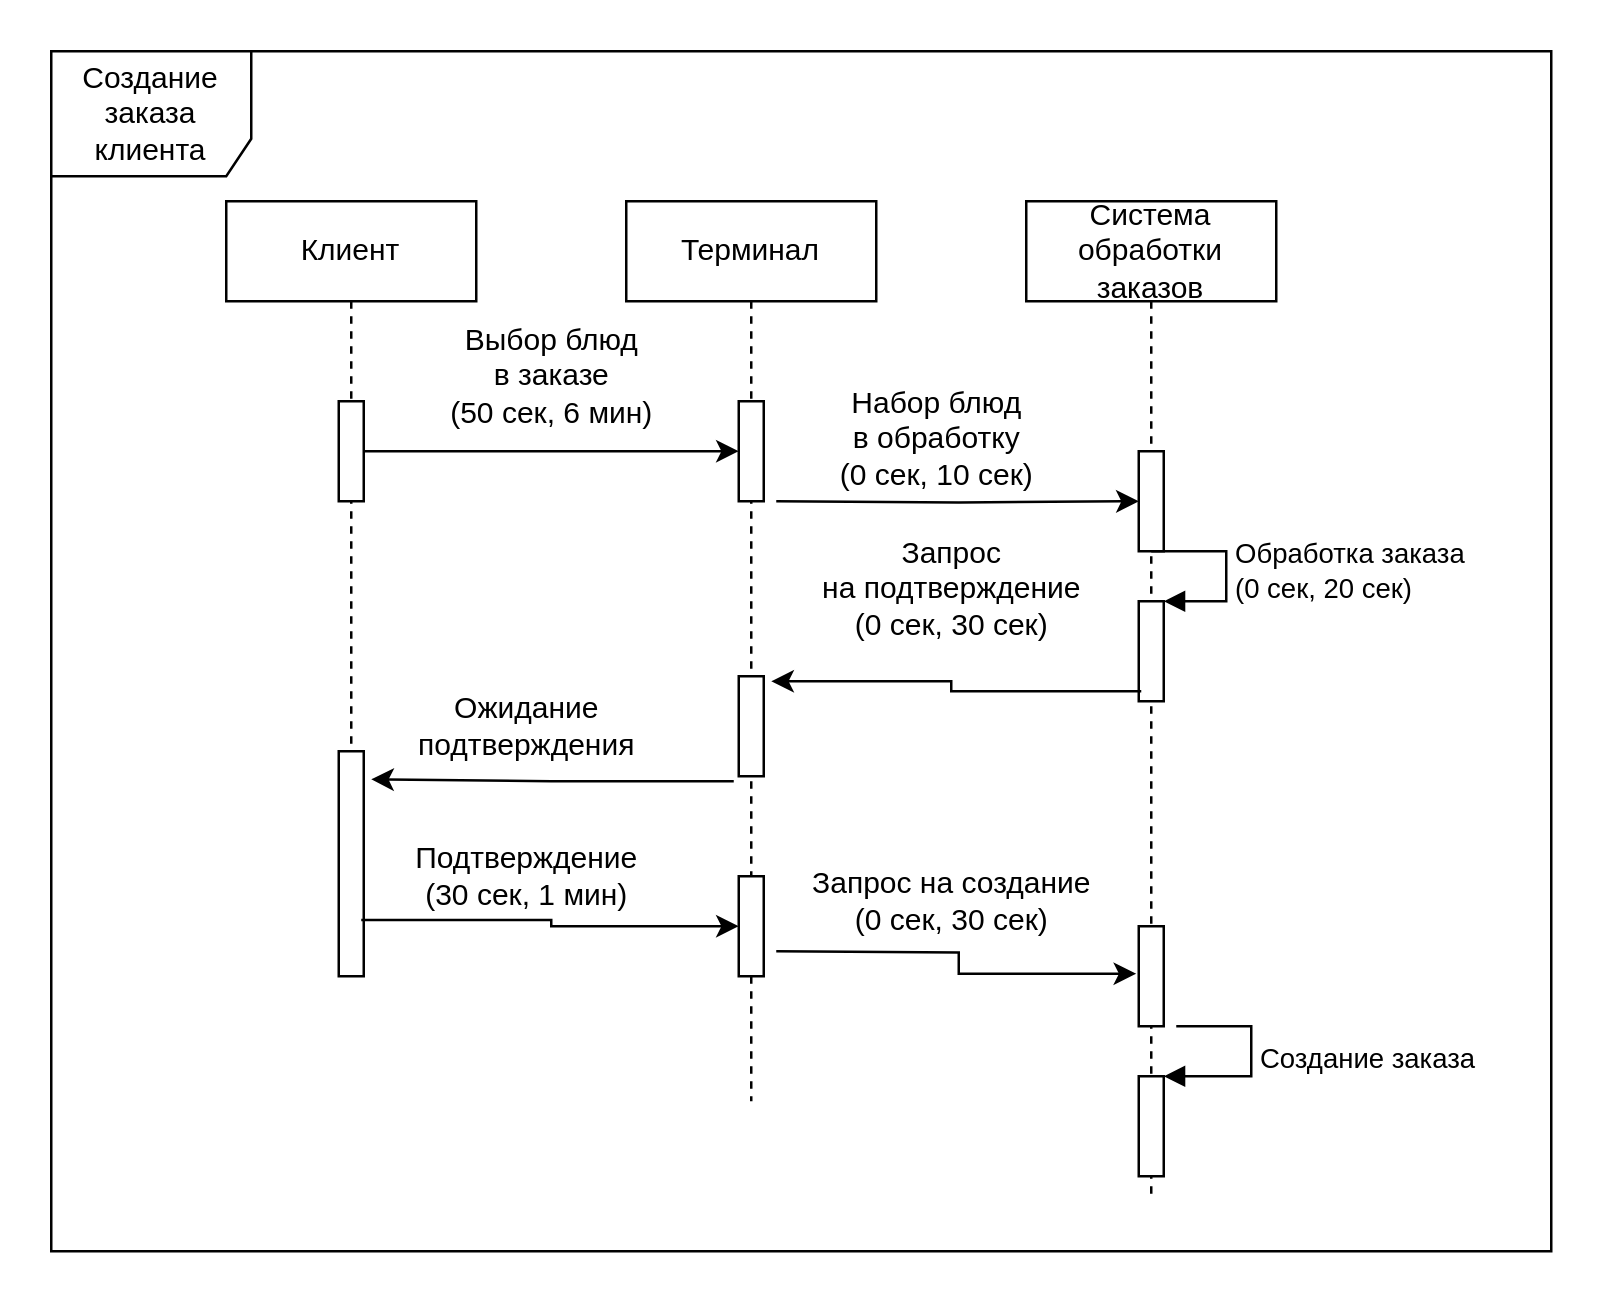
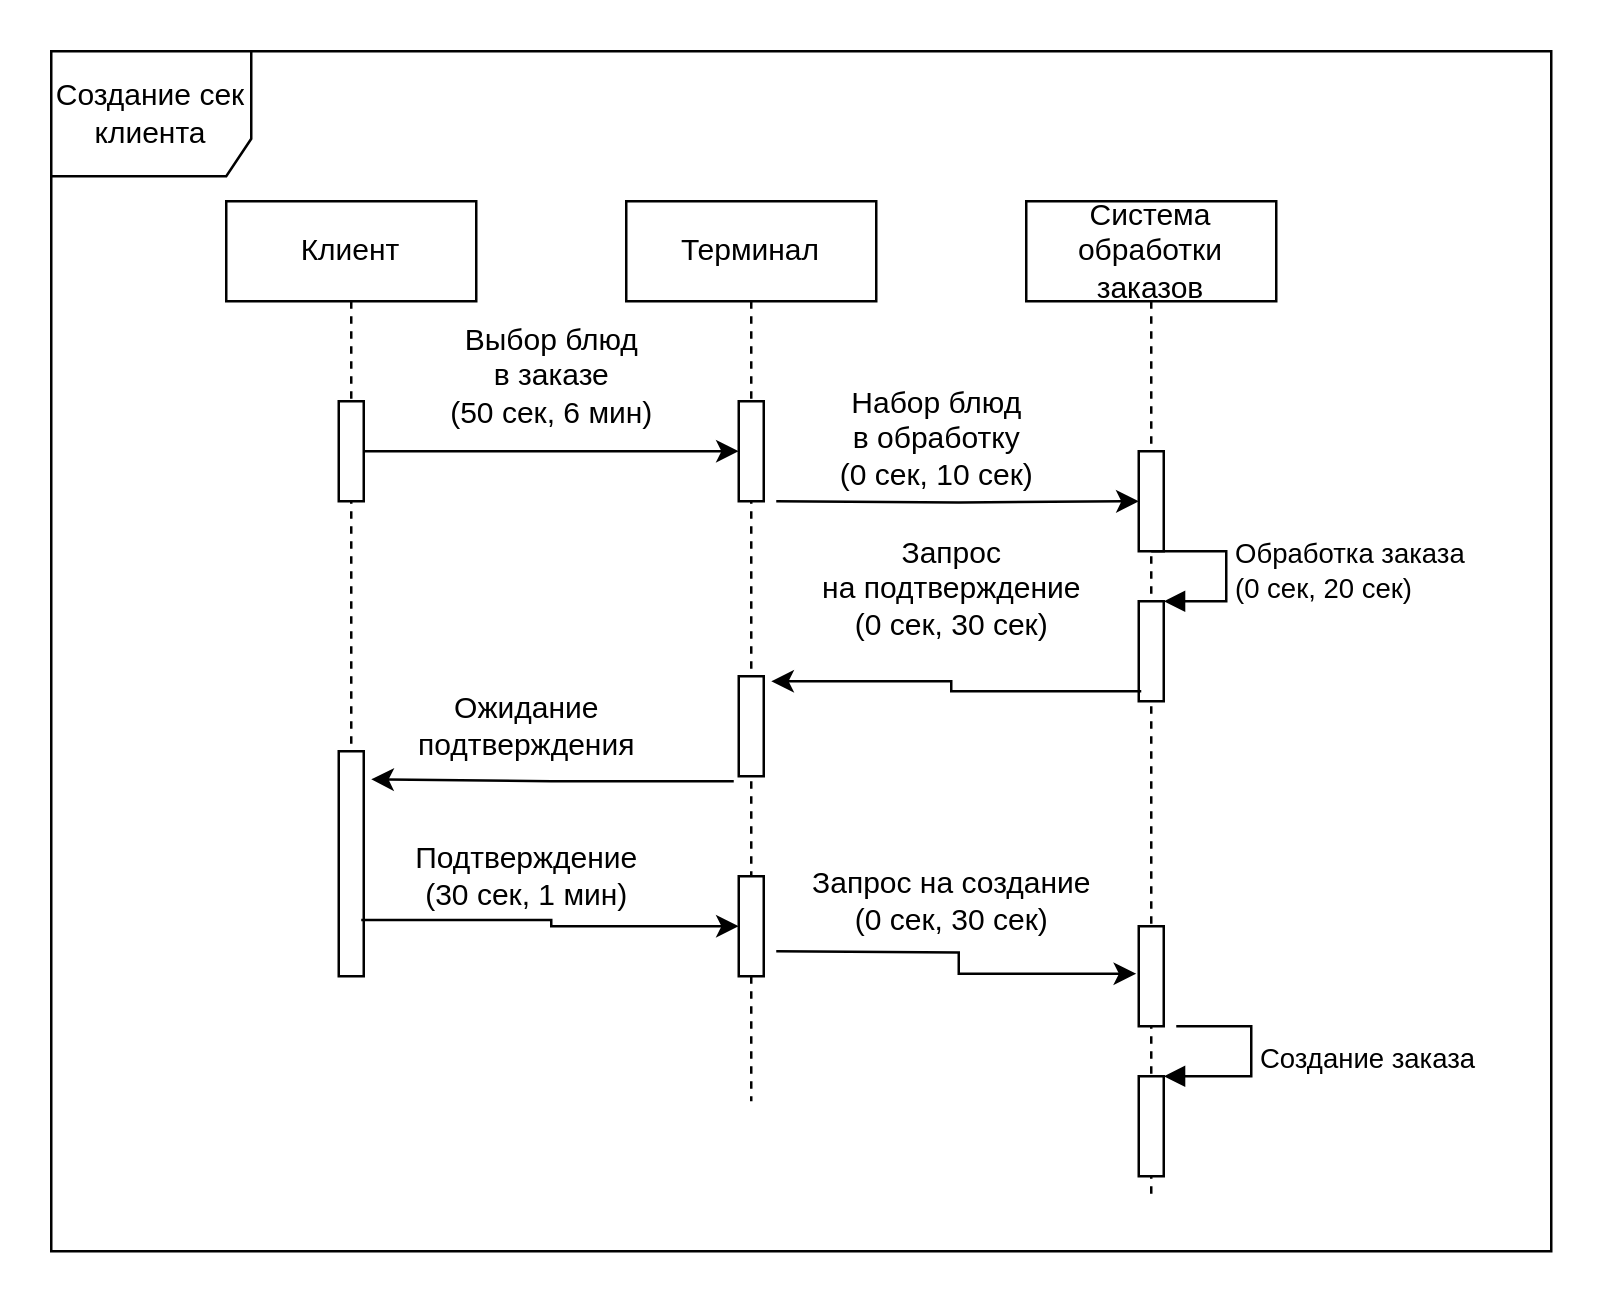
(151, 114) -> (151, 114)
